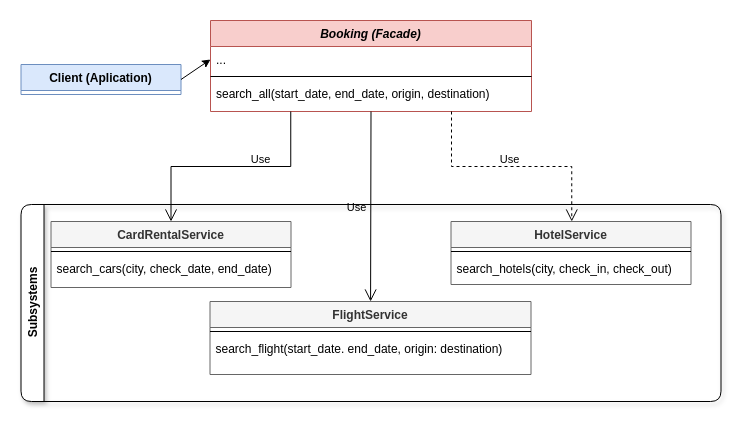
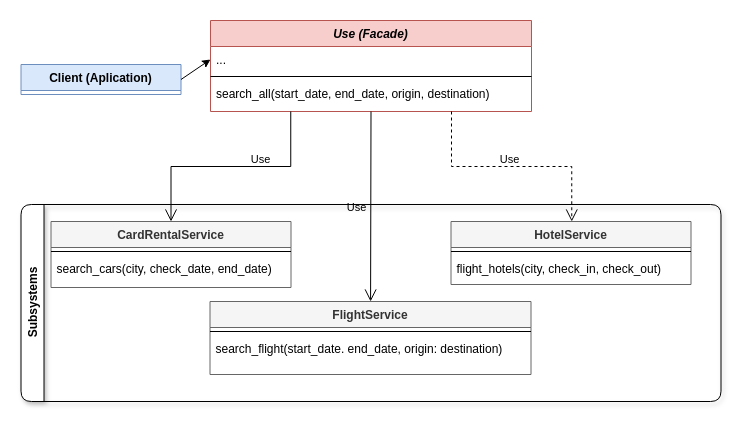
(371, 34) -> (371, 34)
(580, 269) -> (577, 269)
